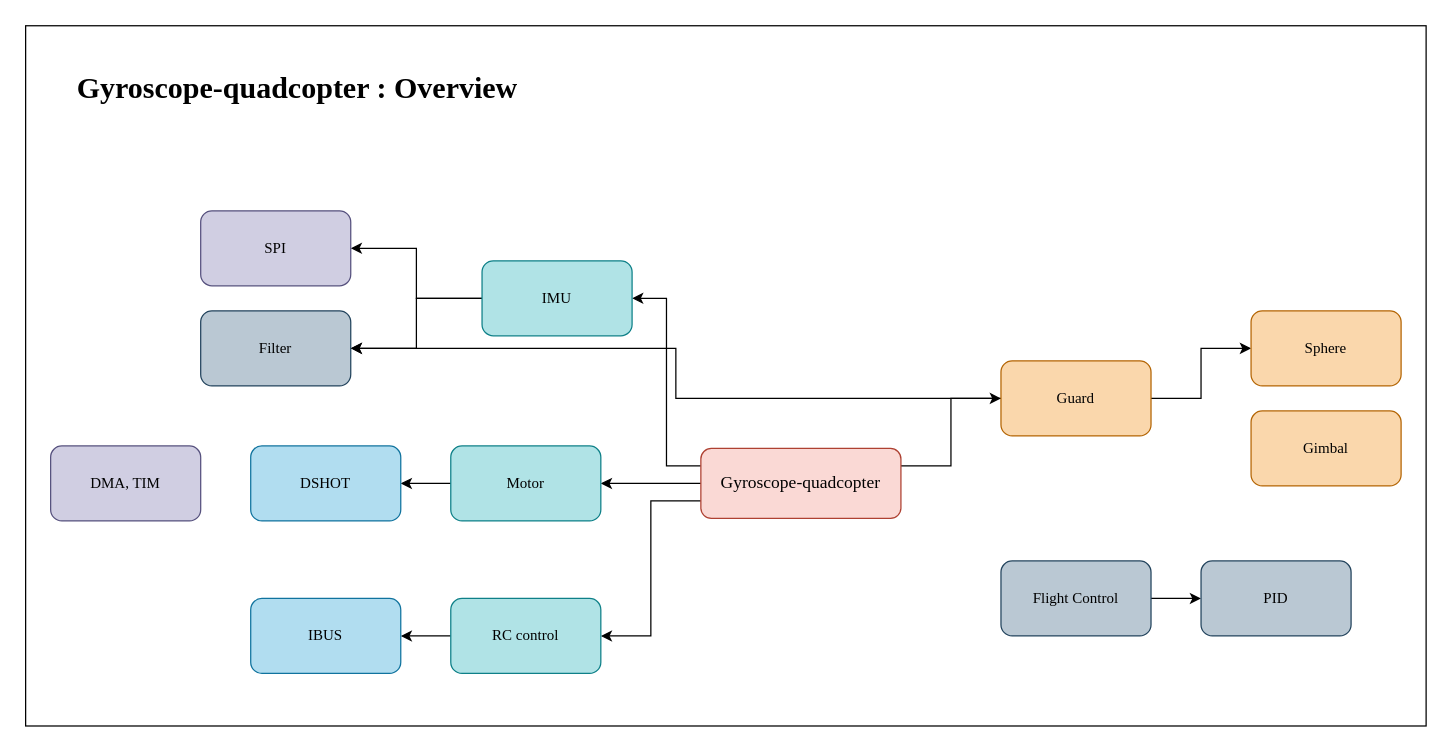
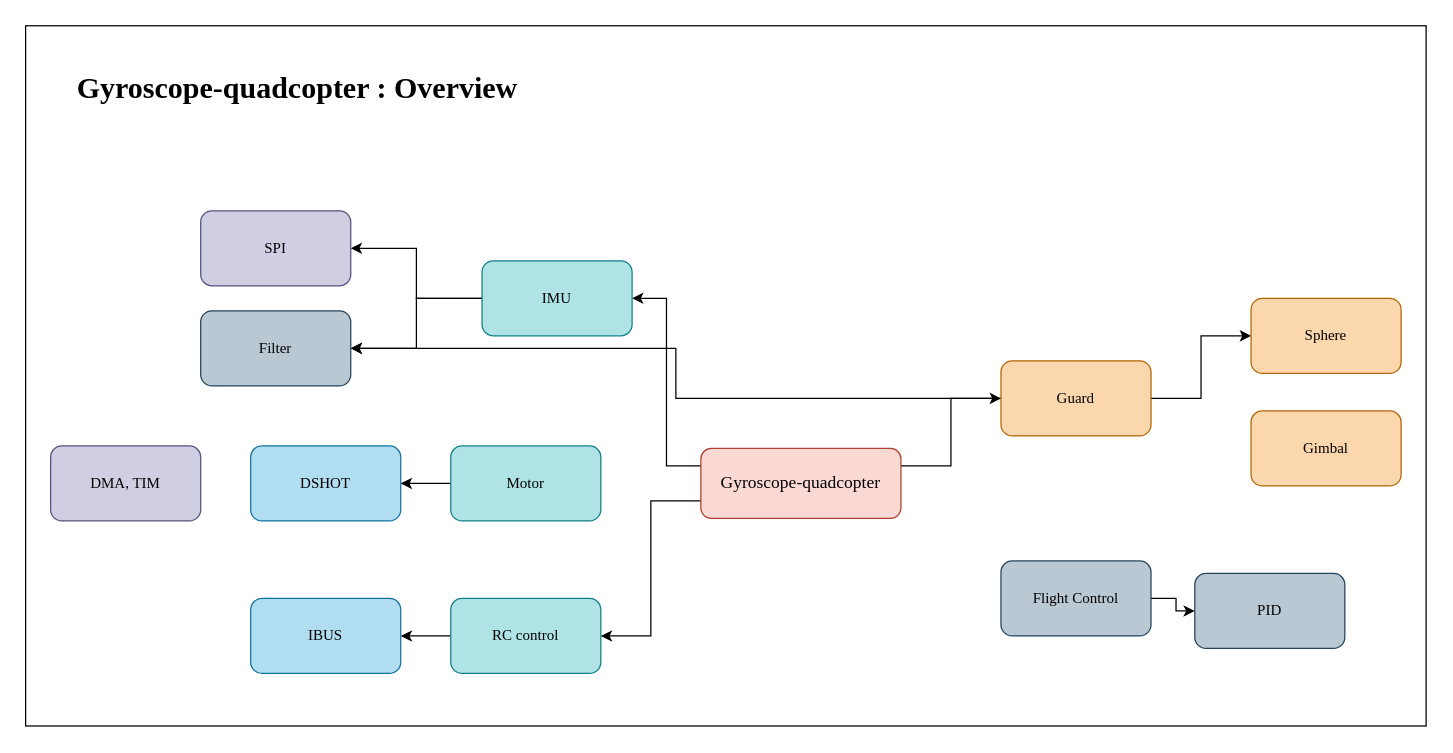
(1326, 348) -> (1326, 336)
(655, 483) -> none
(1276, 598) -> (1269, 611)
